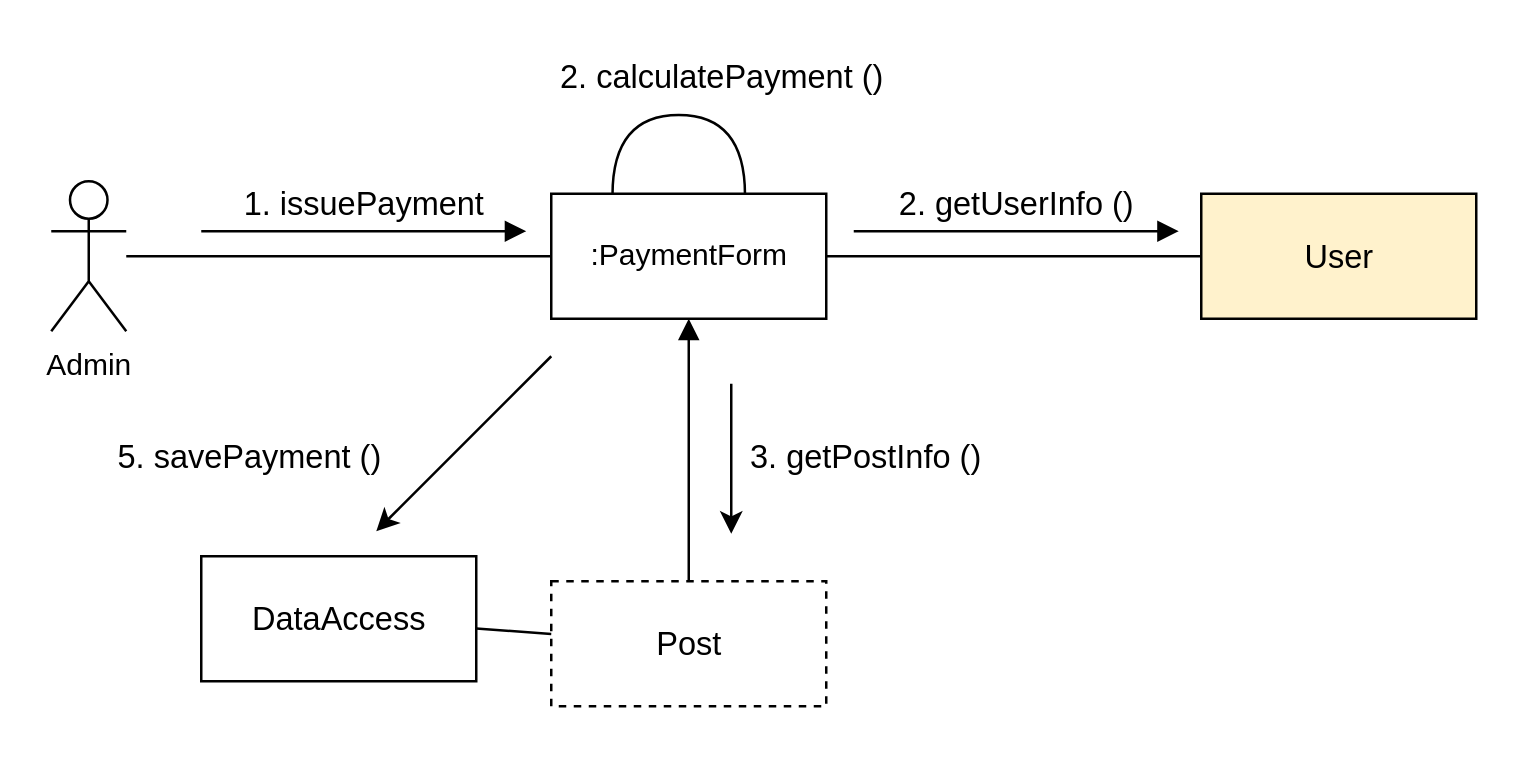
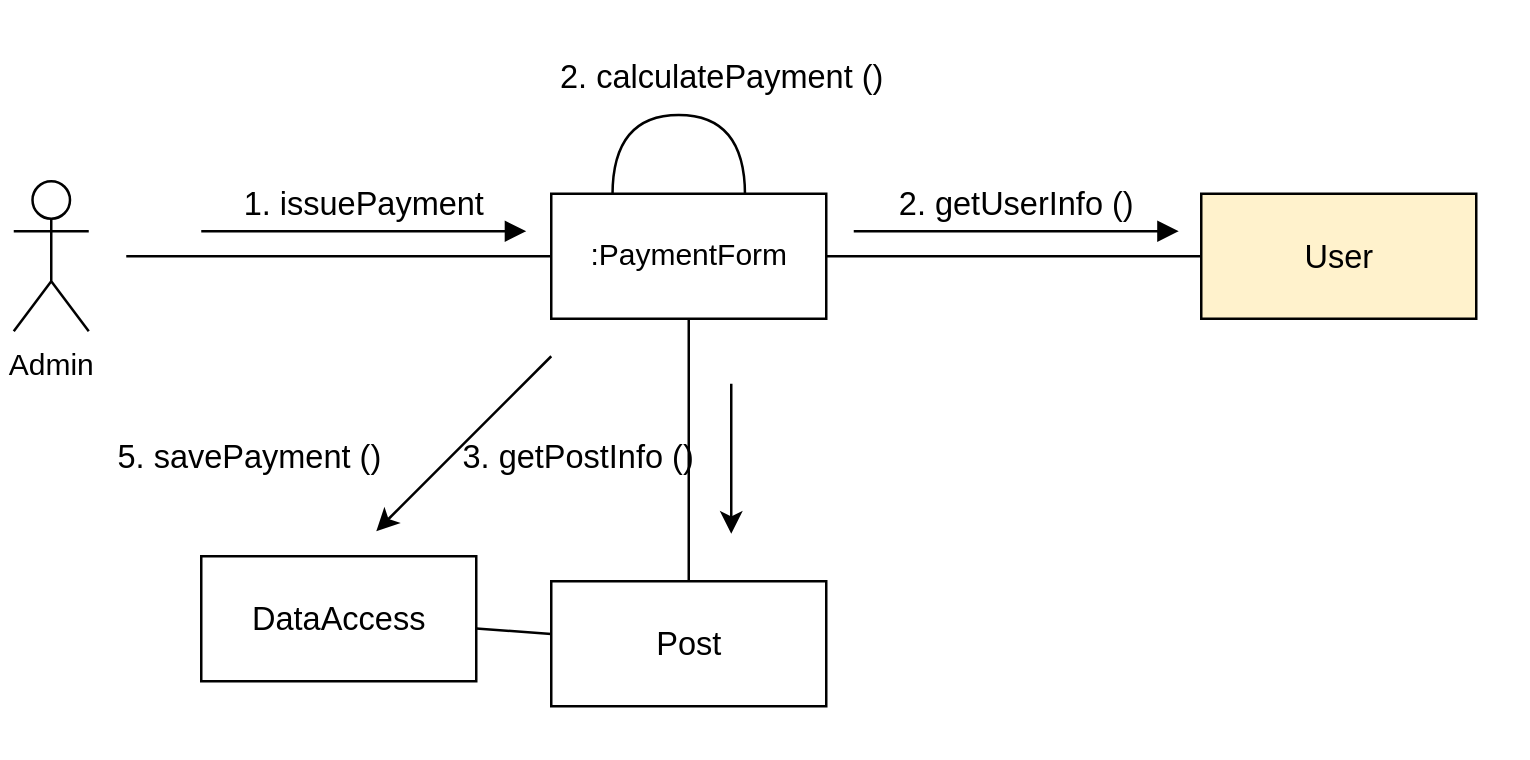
(89, 256) -> (51, 256)
(689, 340) -> (689, 331)
(884, 456) -> (596, 456)
(689, 644) -> (689, 644)
